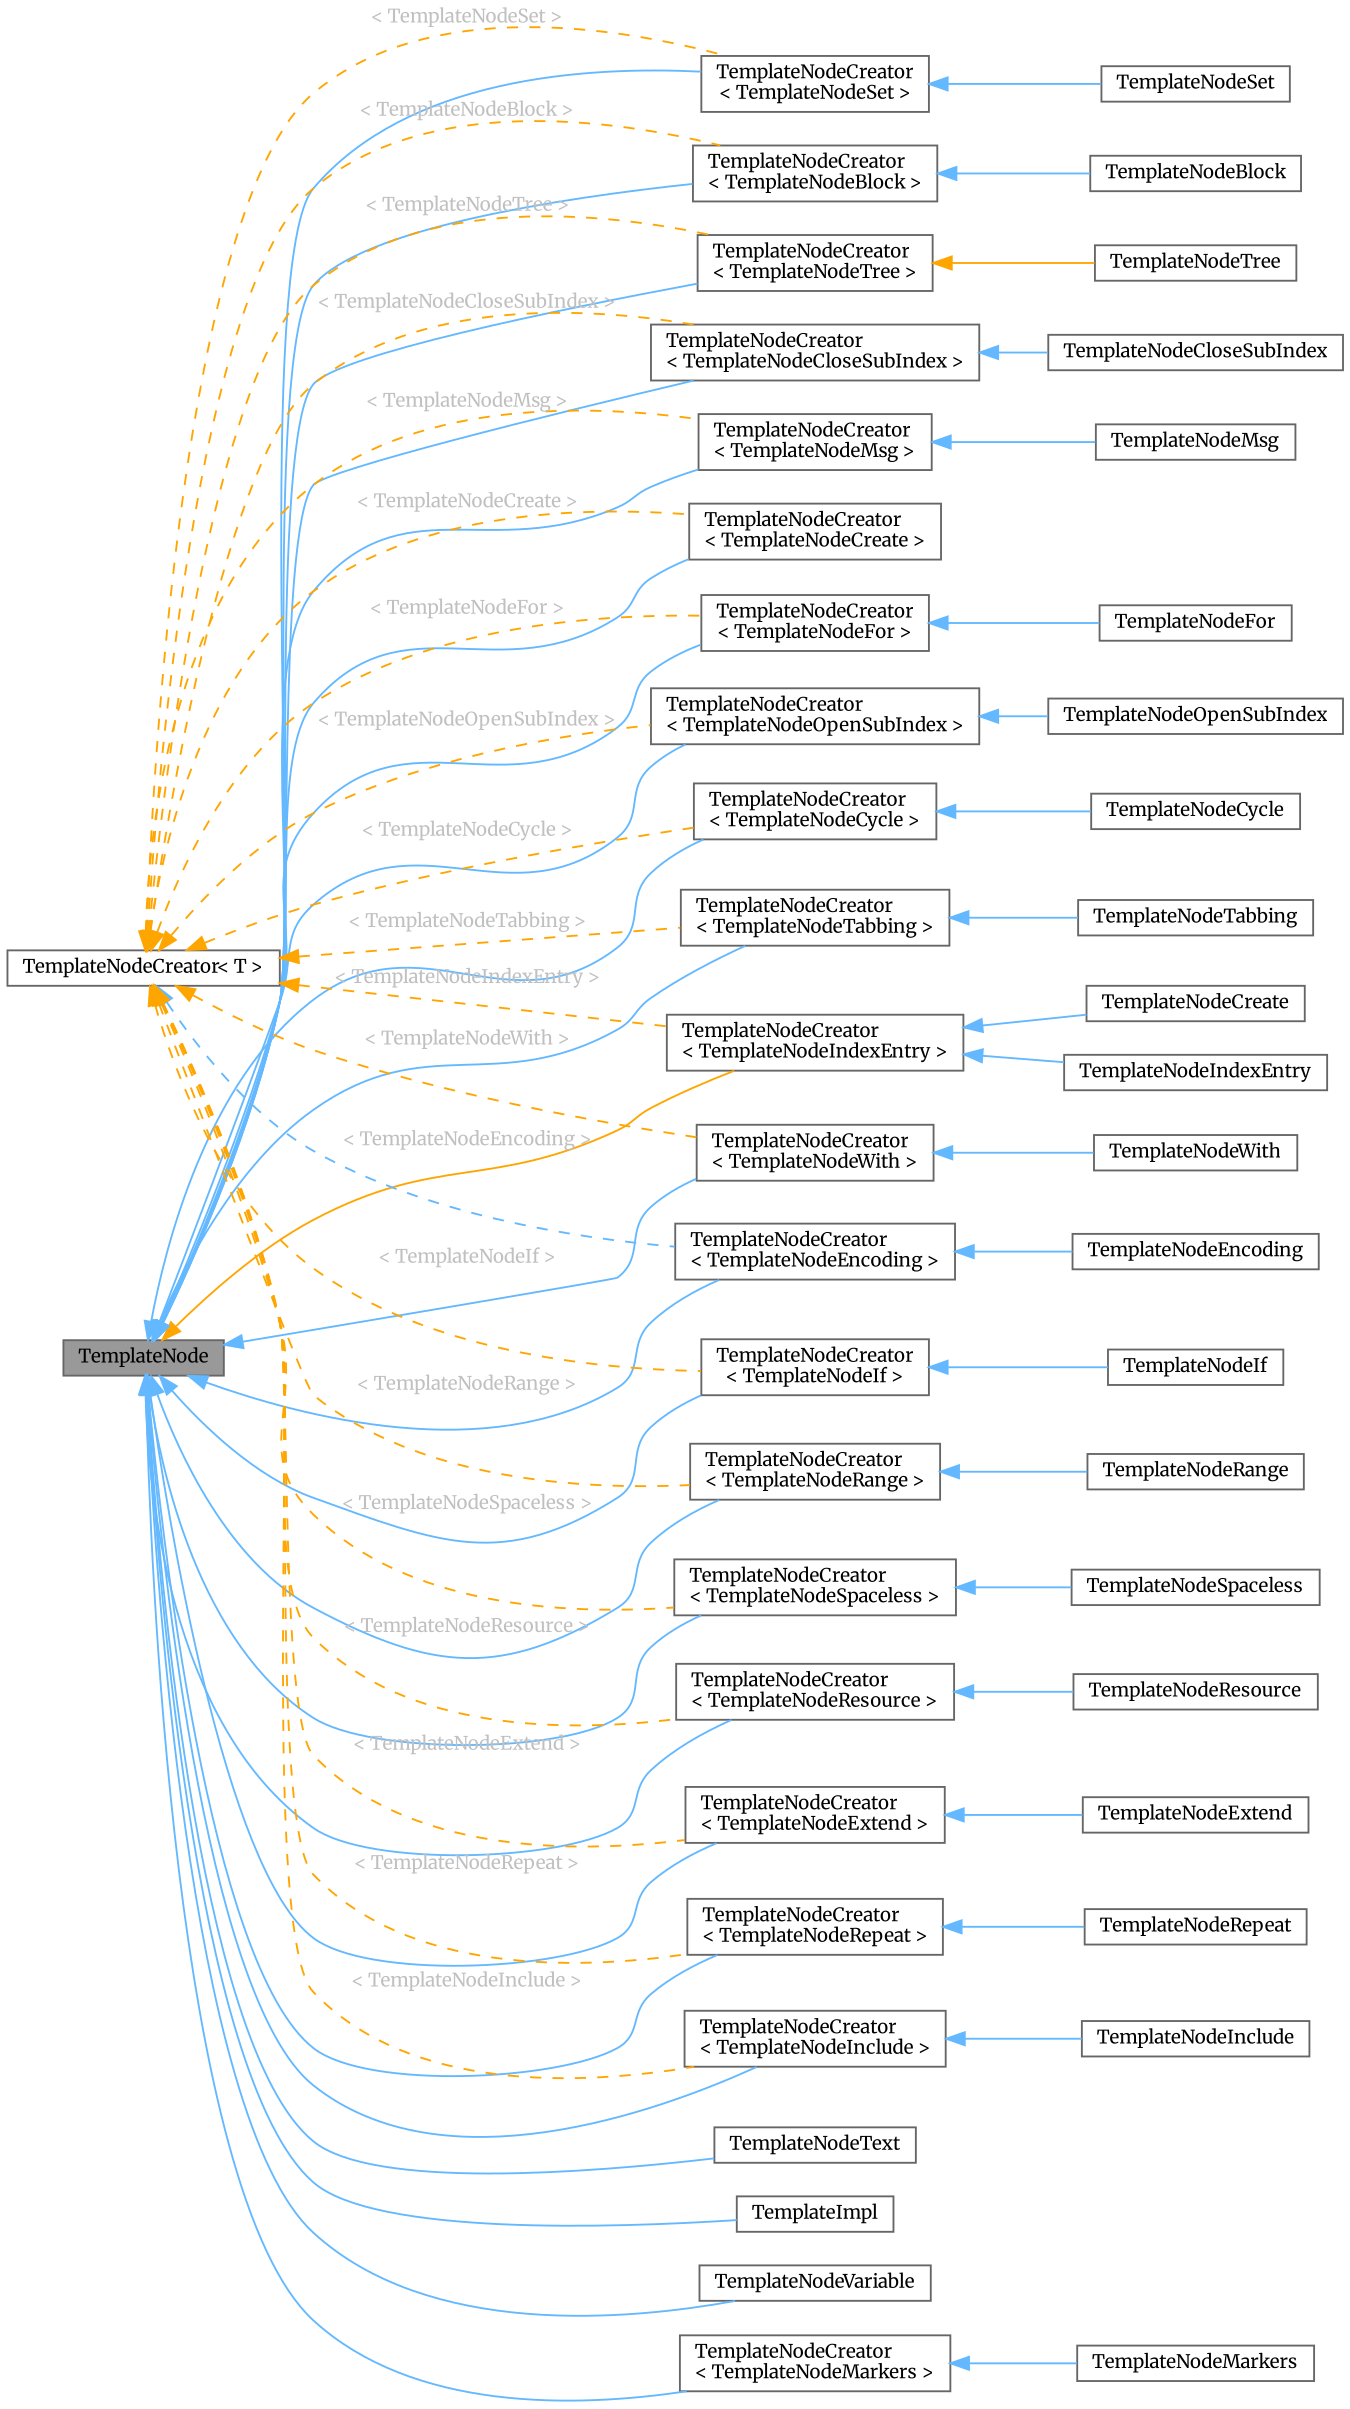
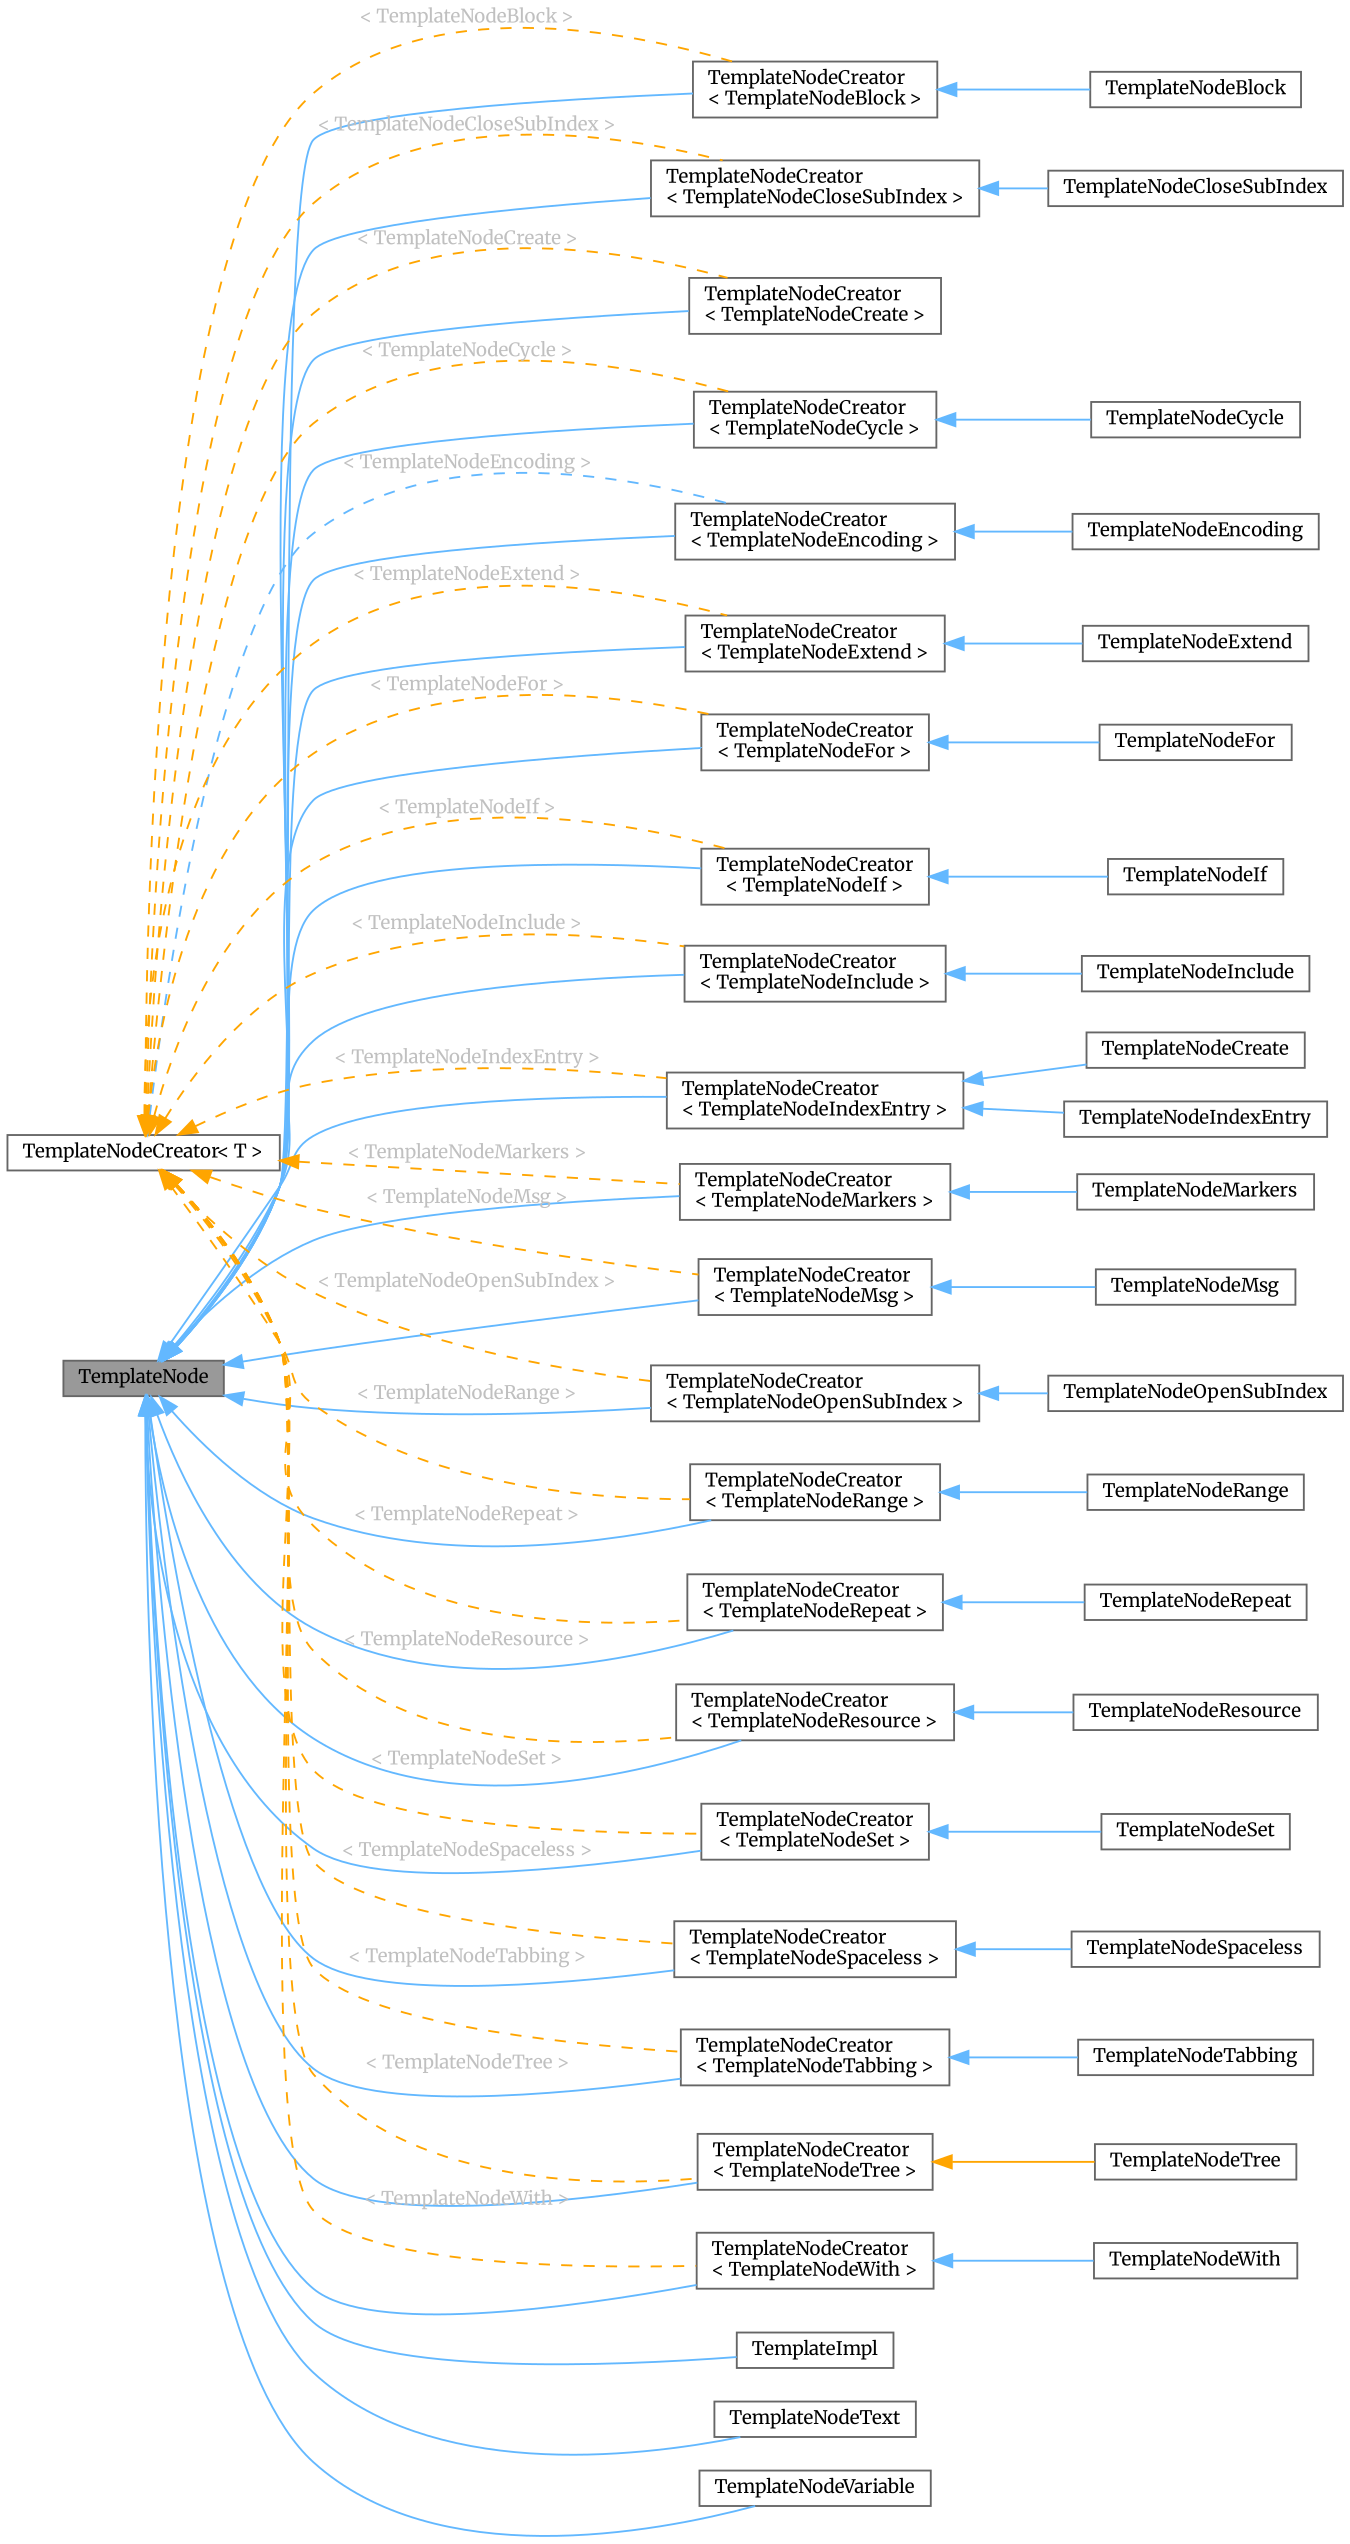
none -> (489, 1173)
(444, 1176) -> (362, 1119)
